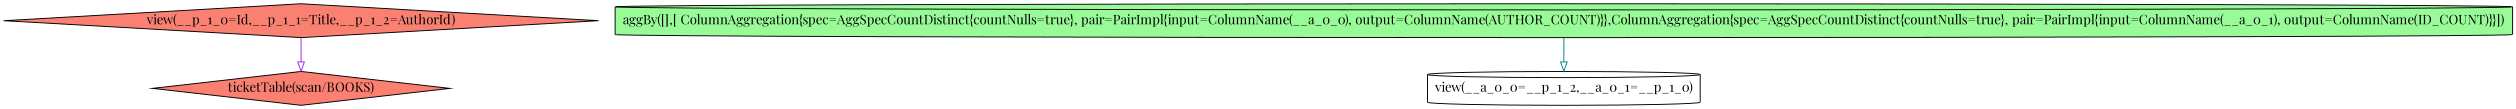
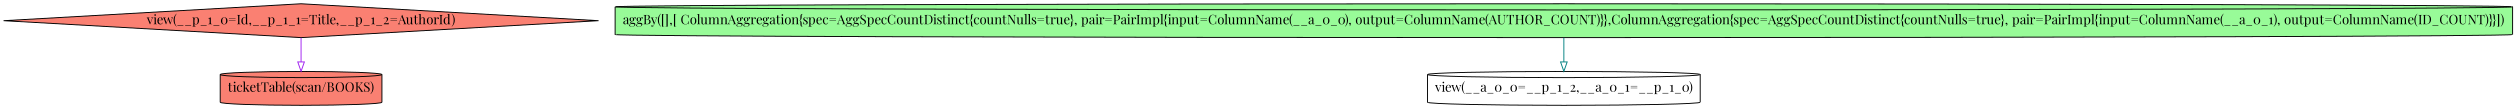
(301, 88) -> (301, 88)
